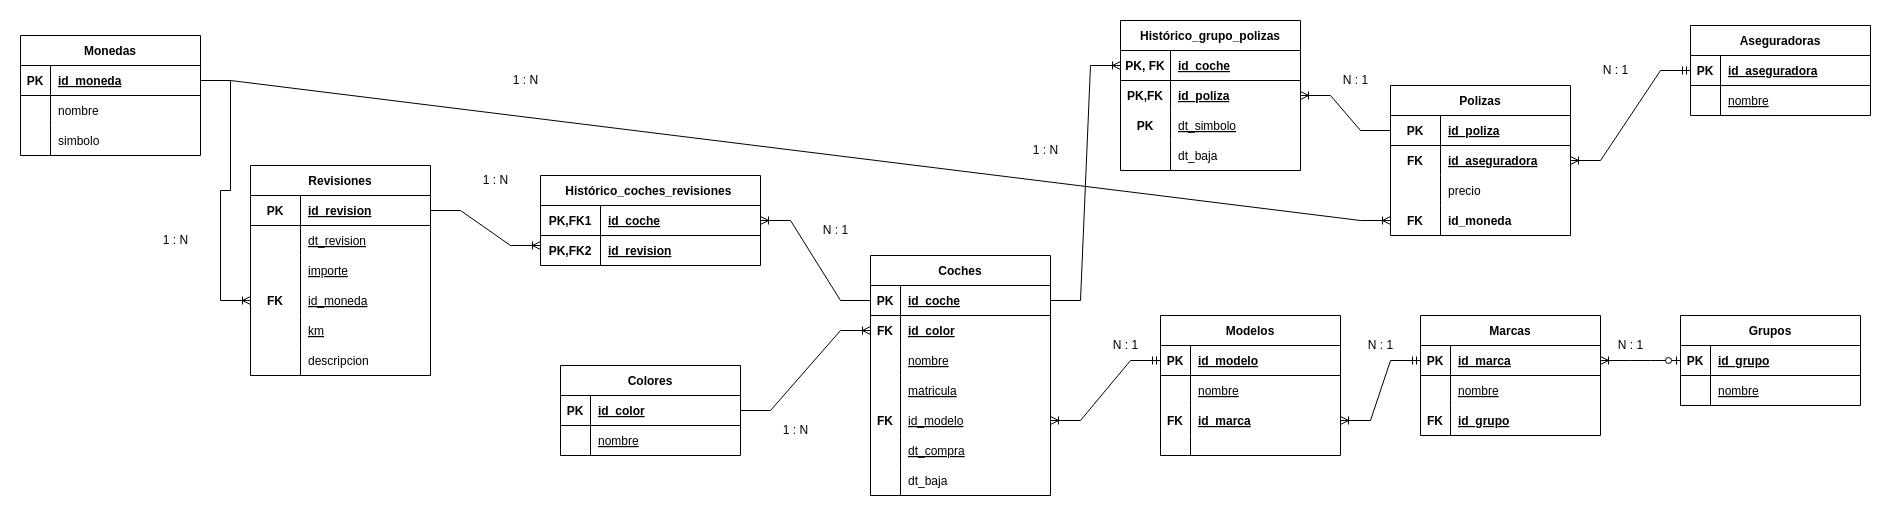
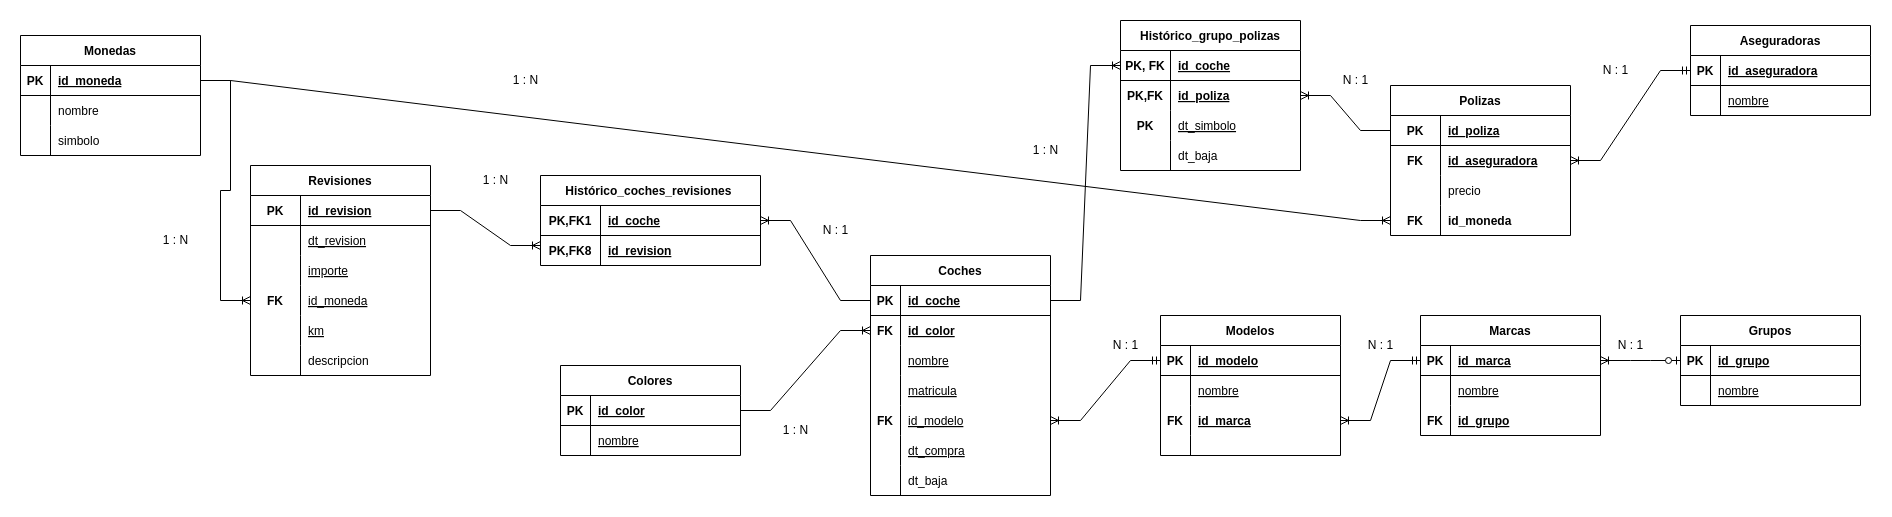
(570, 251) -> (570, 251)
